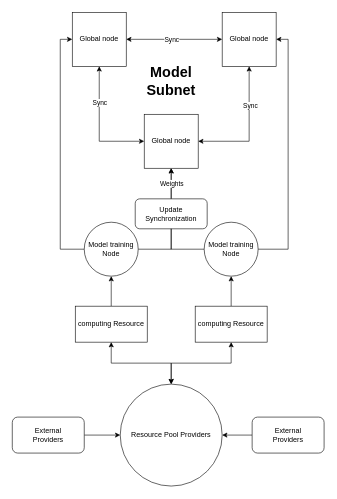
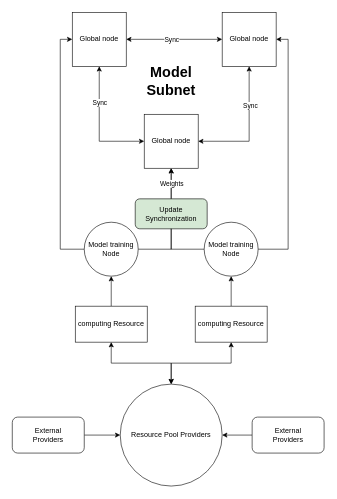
(171, 214) -> (171, 214)
